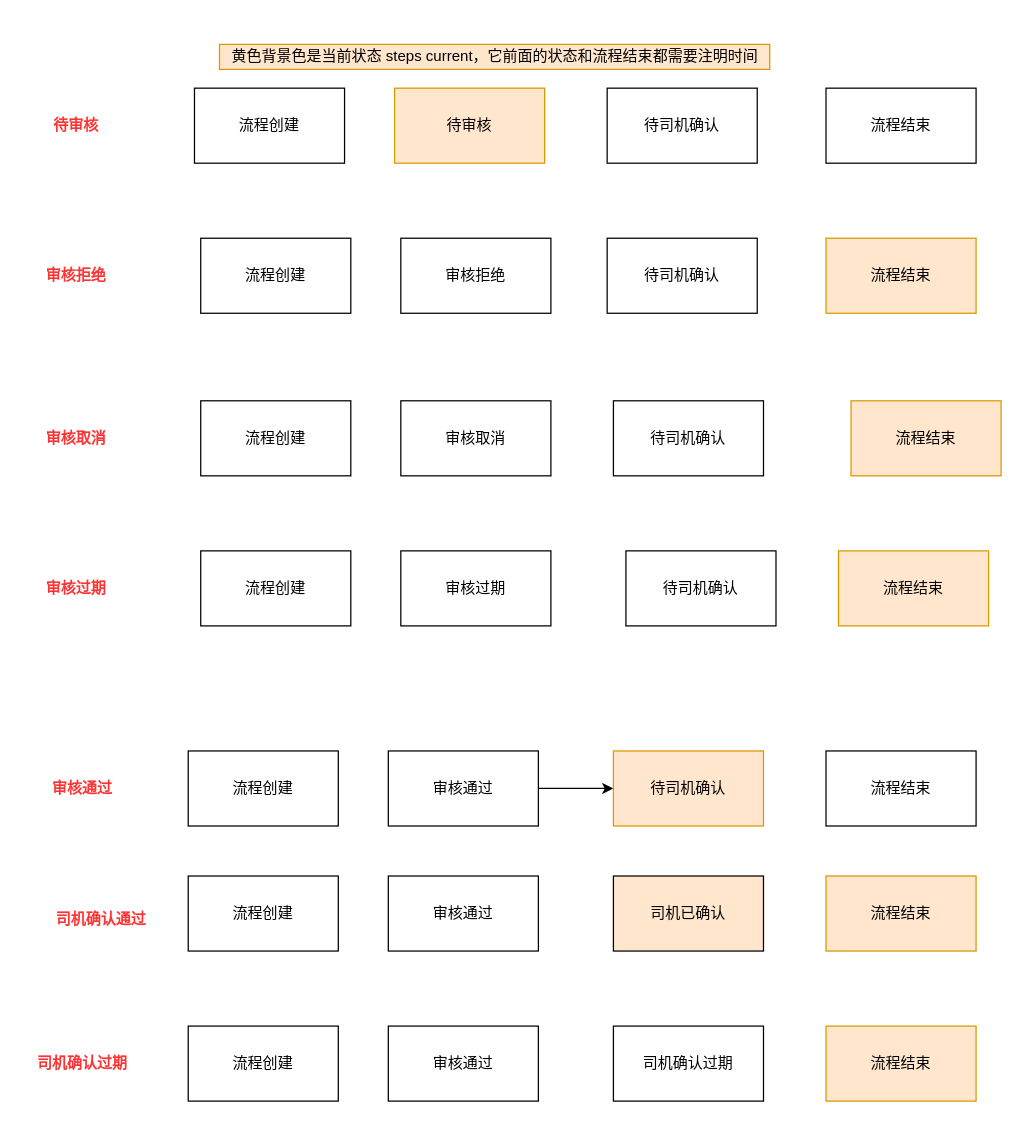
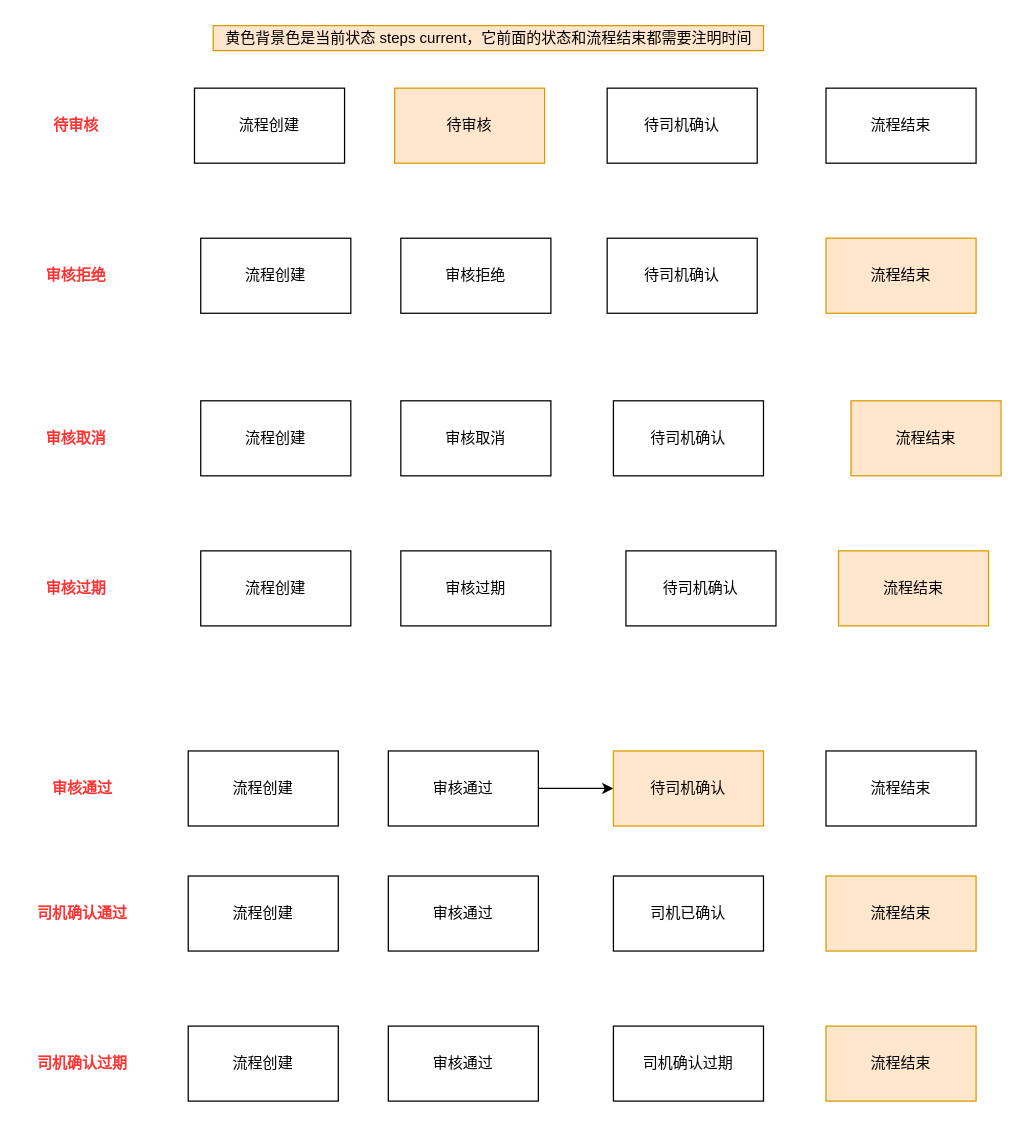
(494, 57) -> (488, 38)
(688, 913) -> (688, 913)
(101, 919) -> (82, 913)
